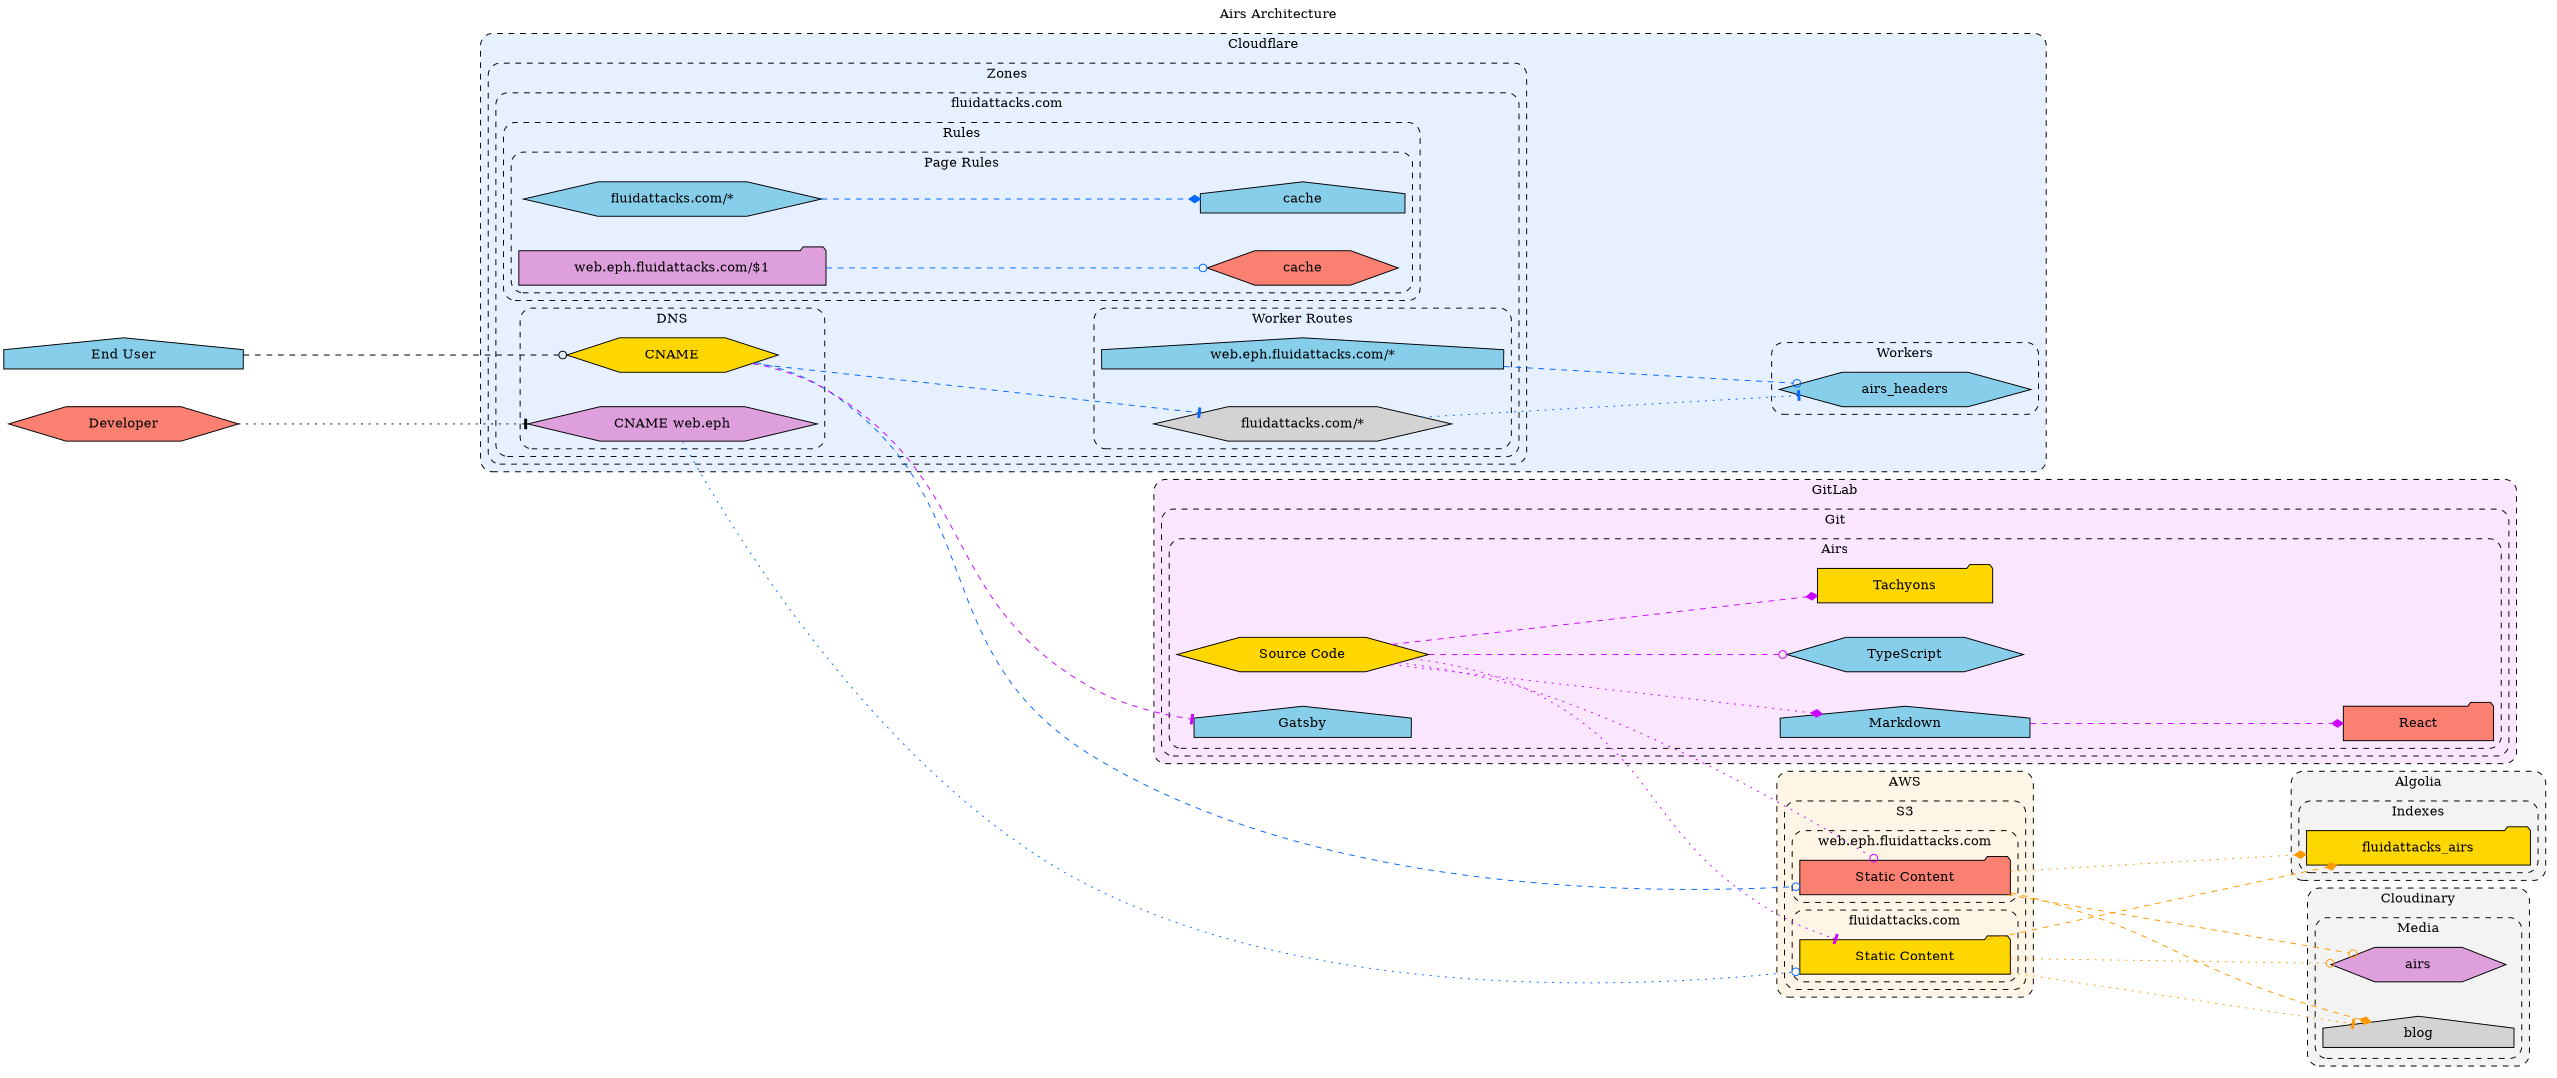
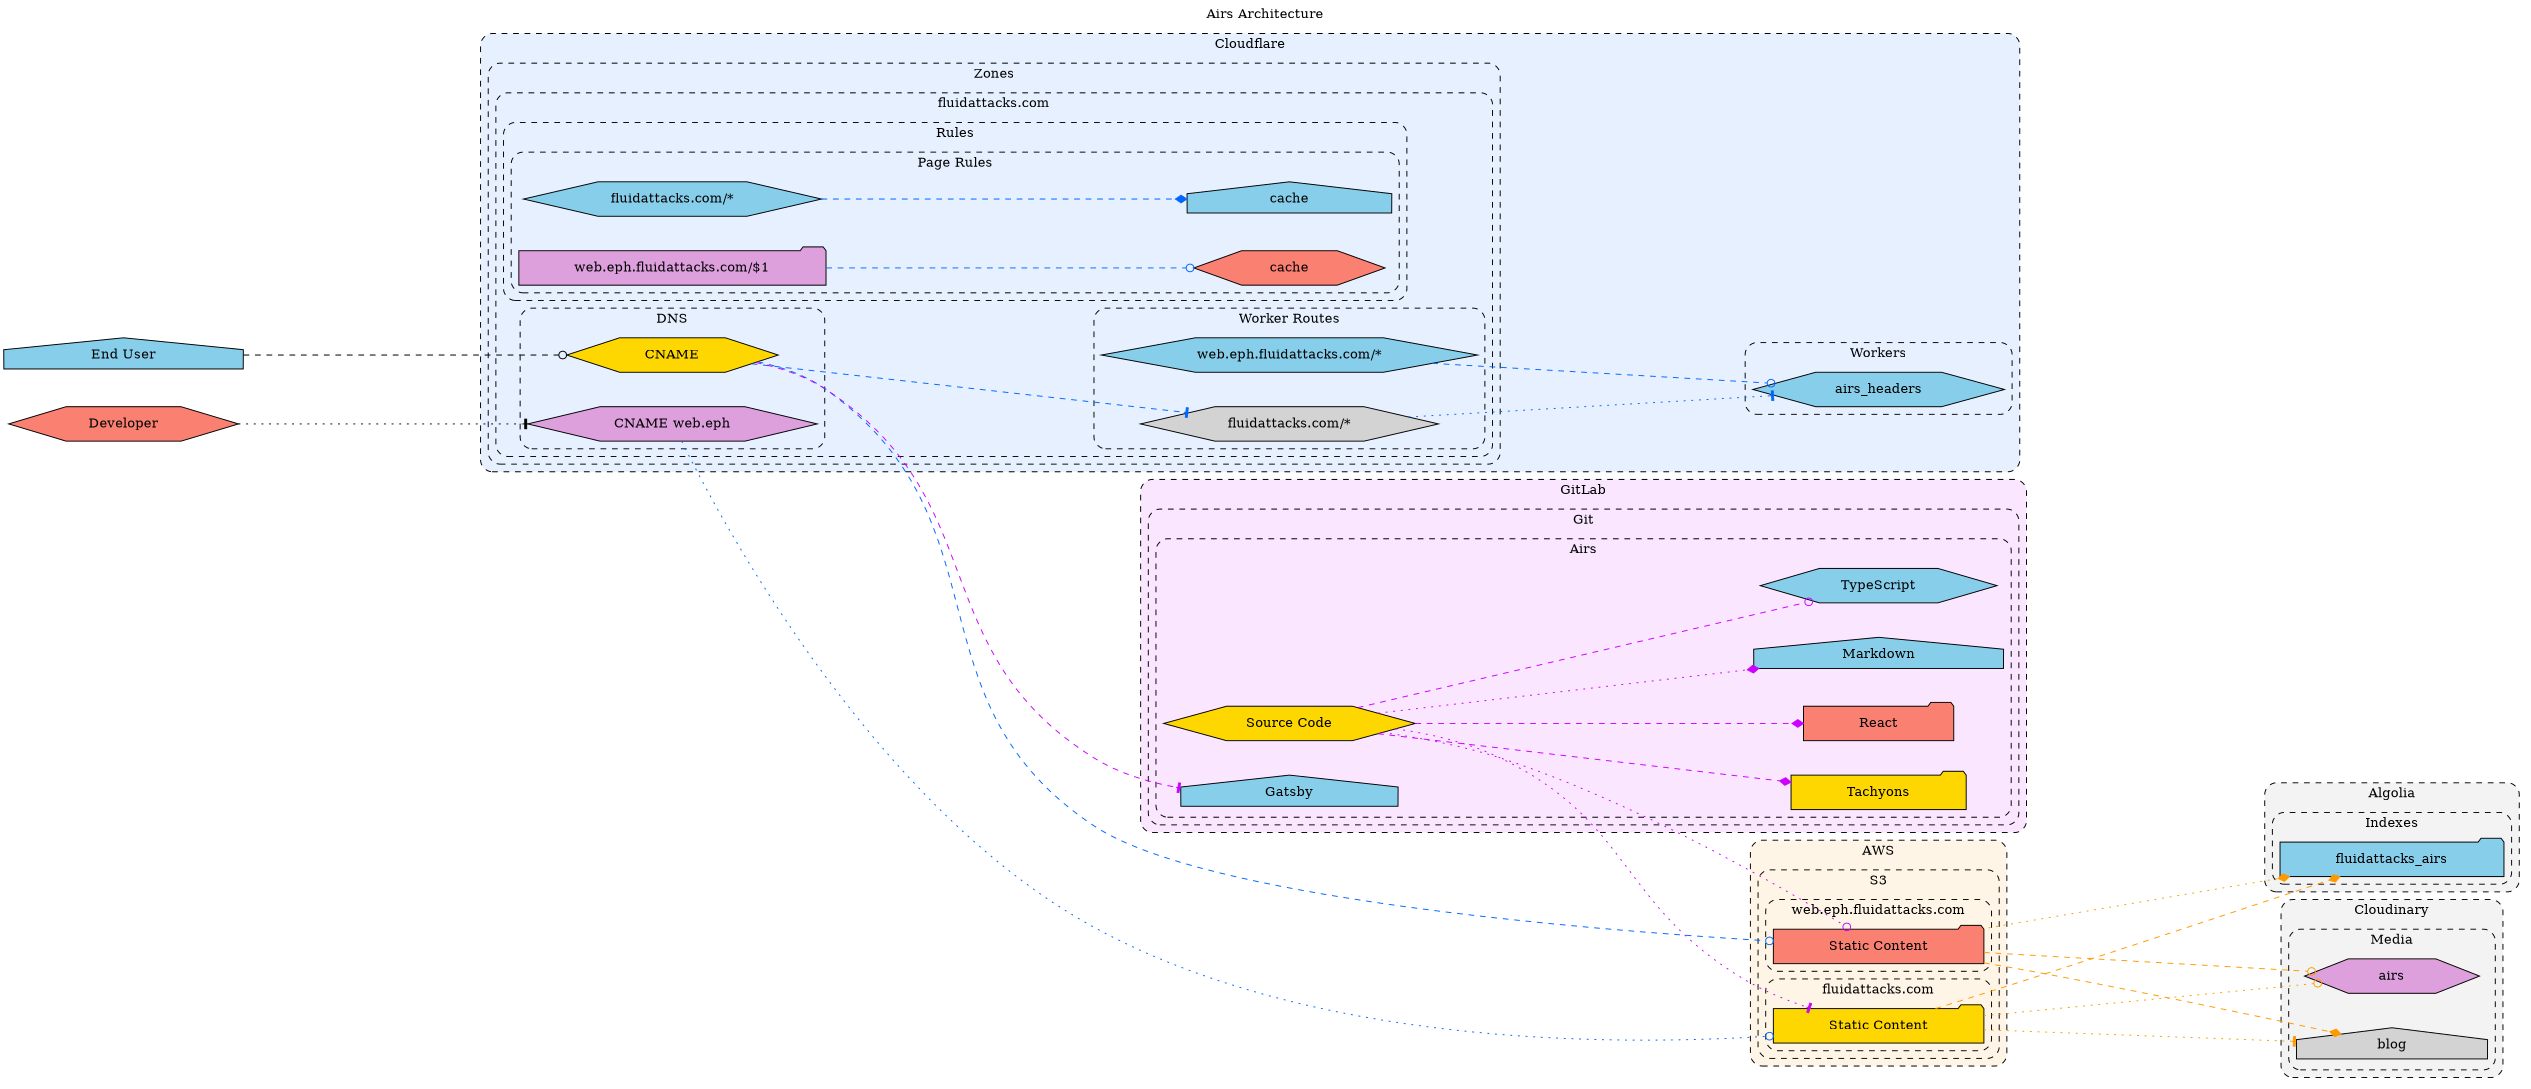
(1303, 355) -> (1289, 355)
(2181, 723) -> (1604, 723)
(2418, 848) -> (2392, 859)
